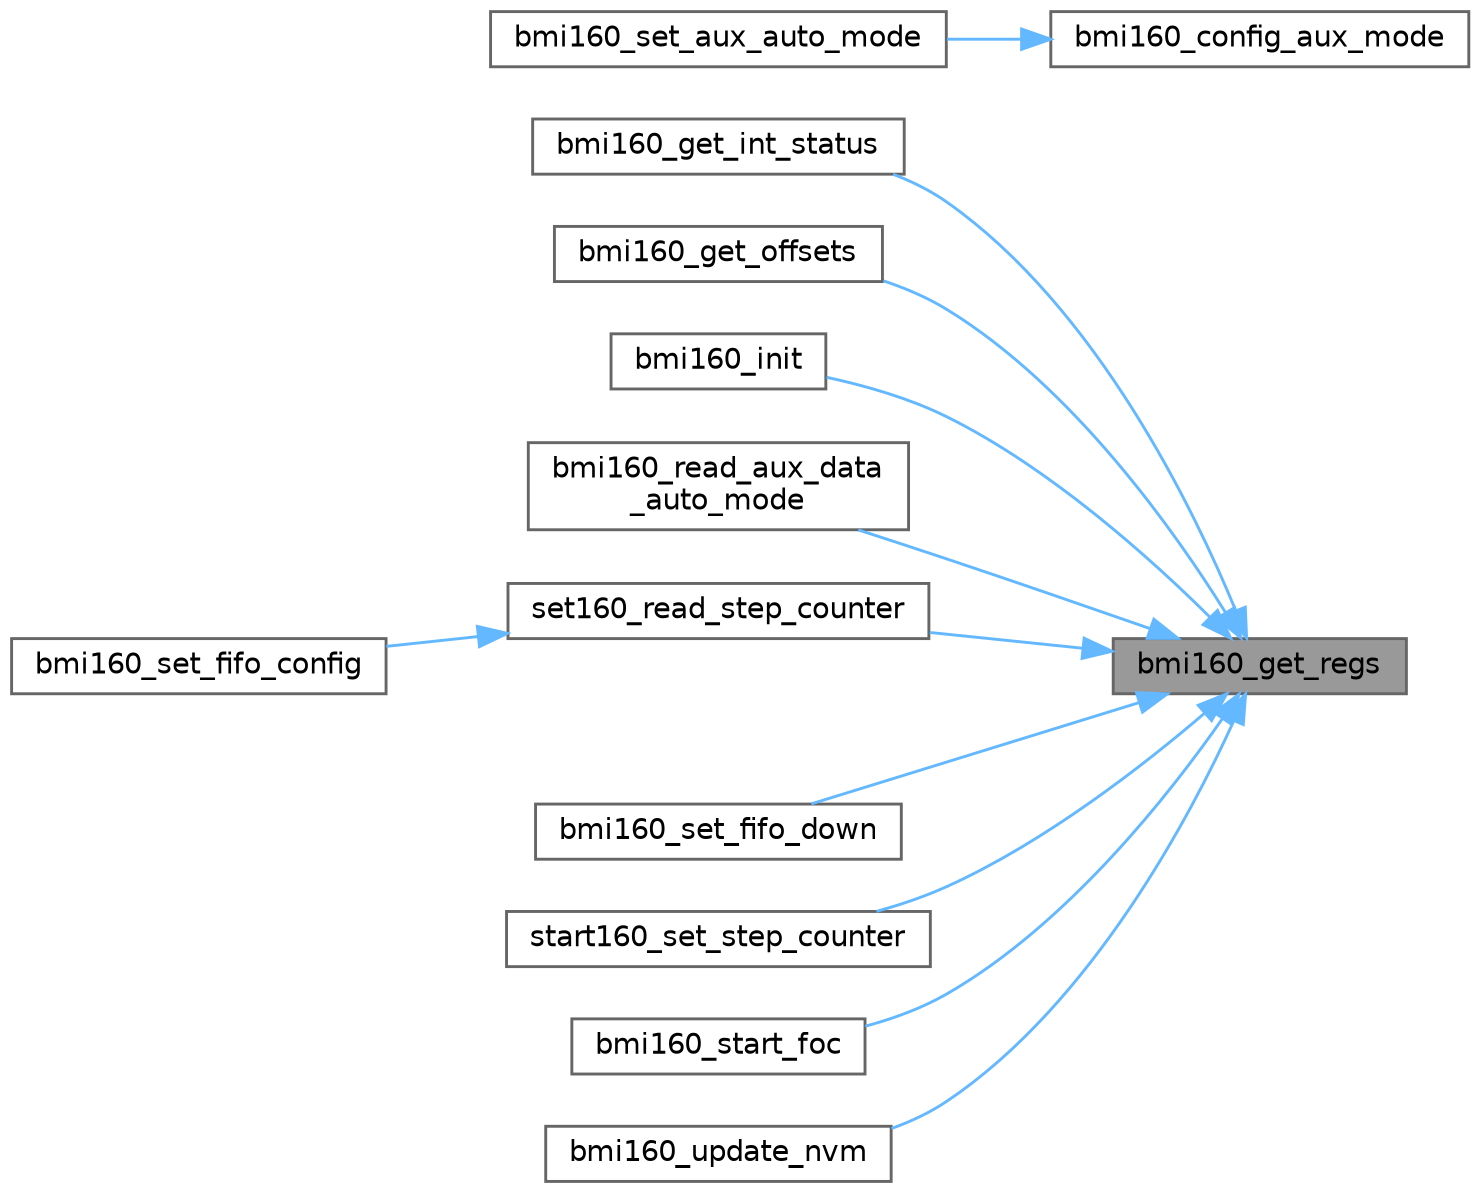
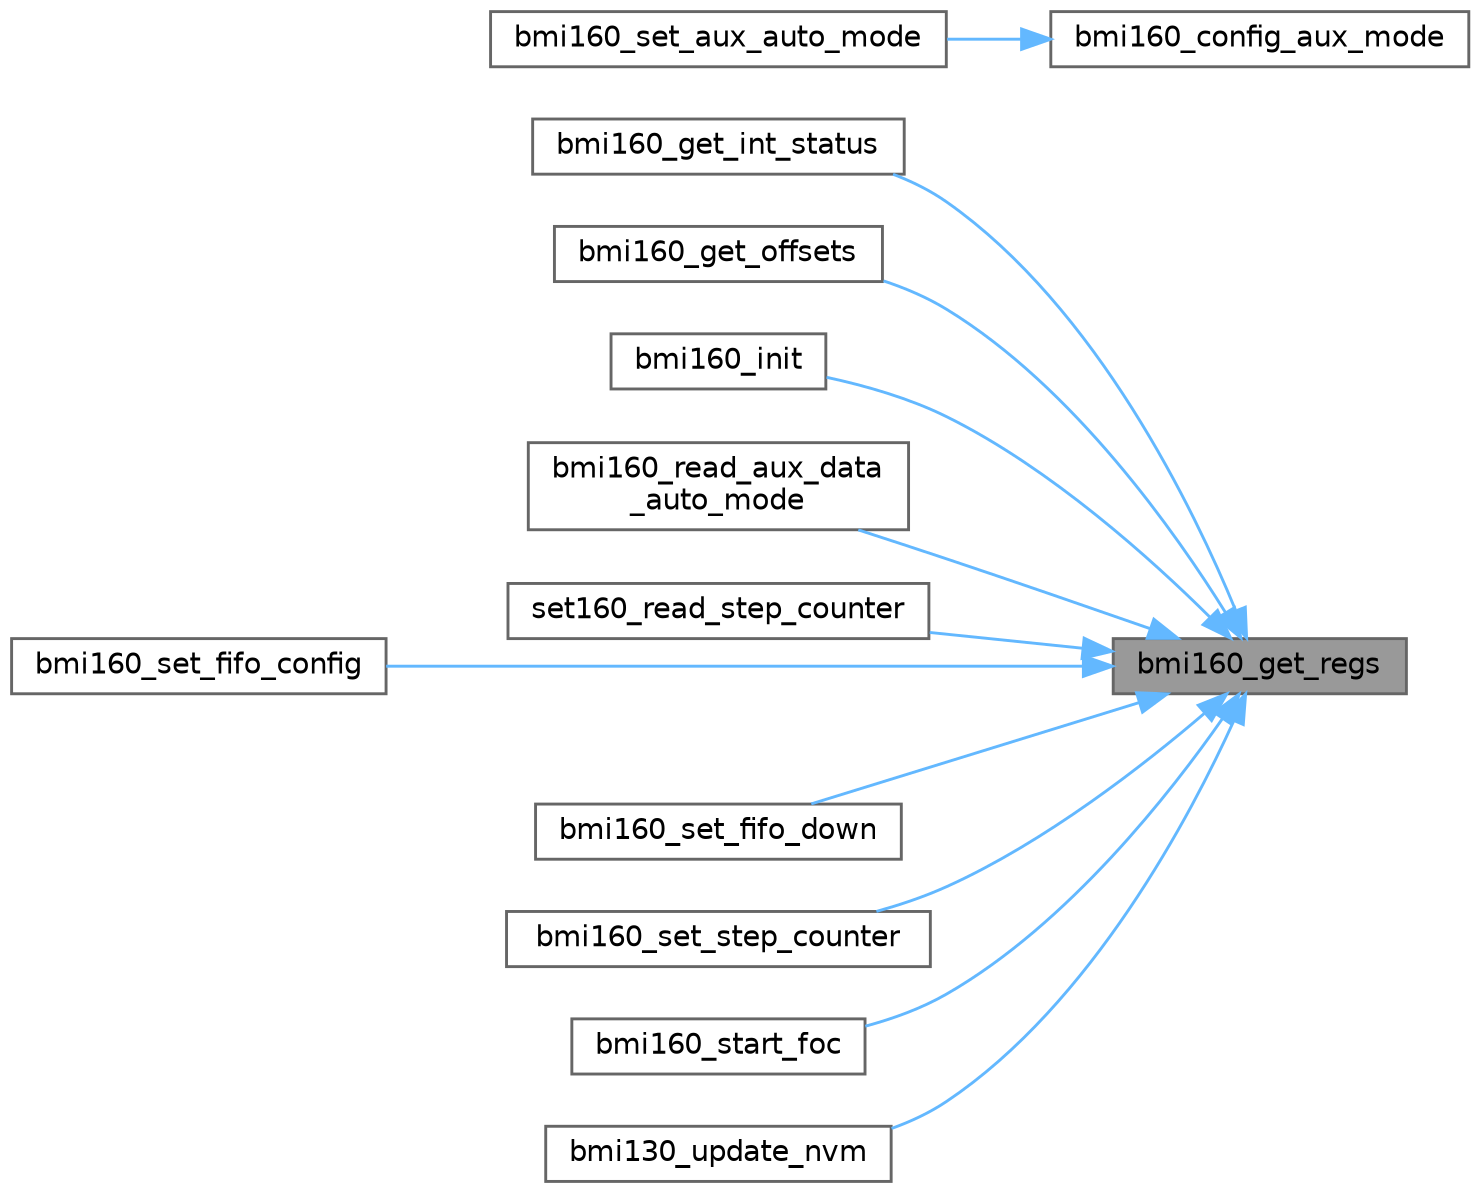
(432, 641) -> (734, 666)
(718, 939) -> (718, 939)
(718, 1154) -> (718, 1154)
